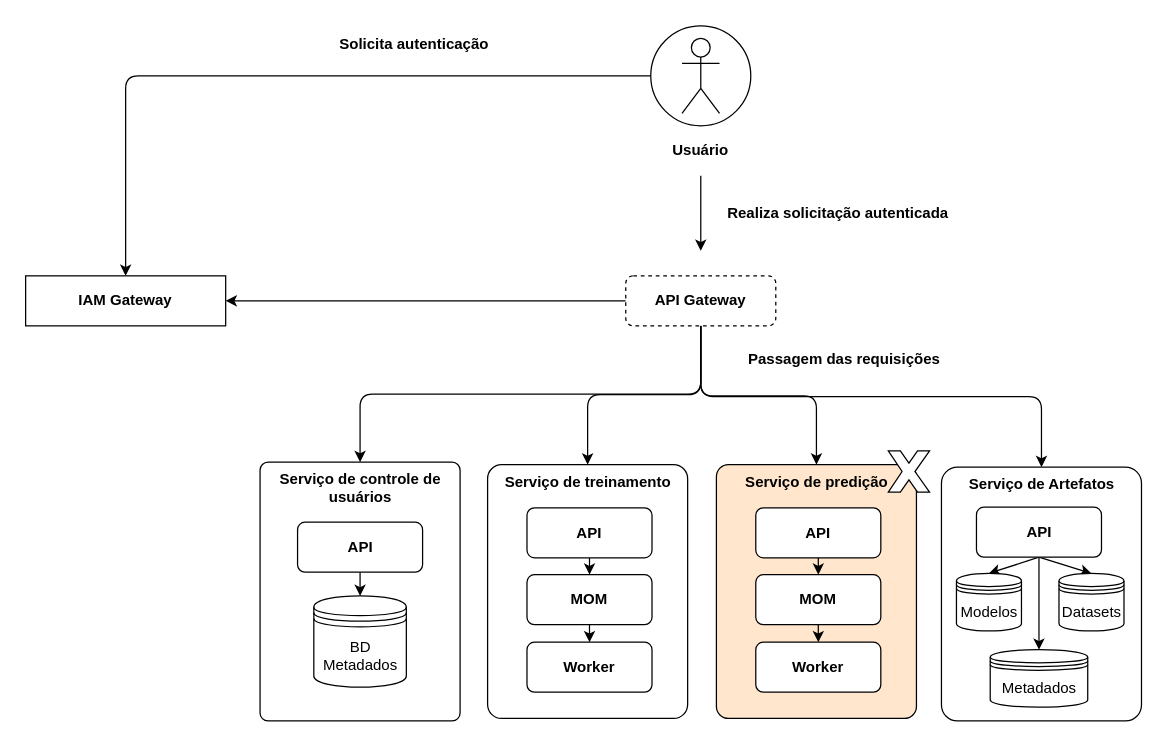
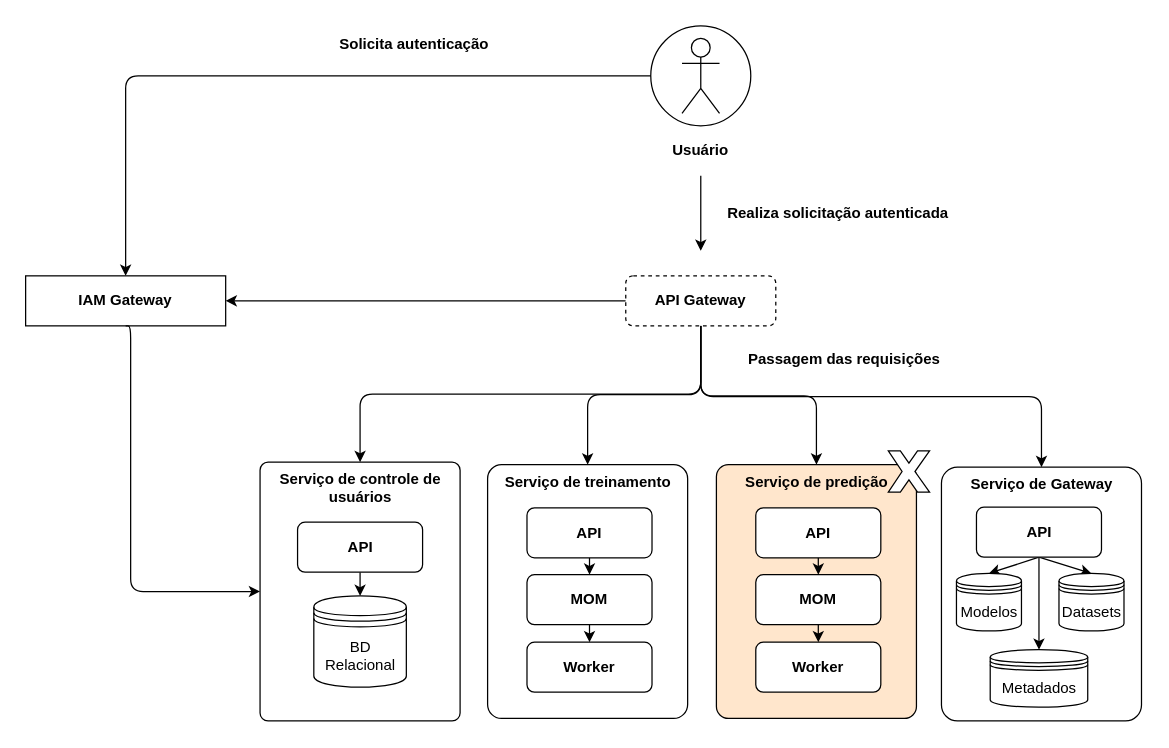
(1042, 485) -> (1042, 485)
none -> (131, 513)
(361, 656) -> (361, 656)
